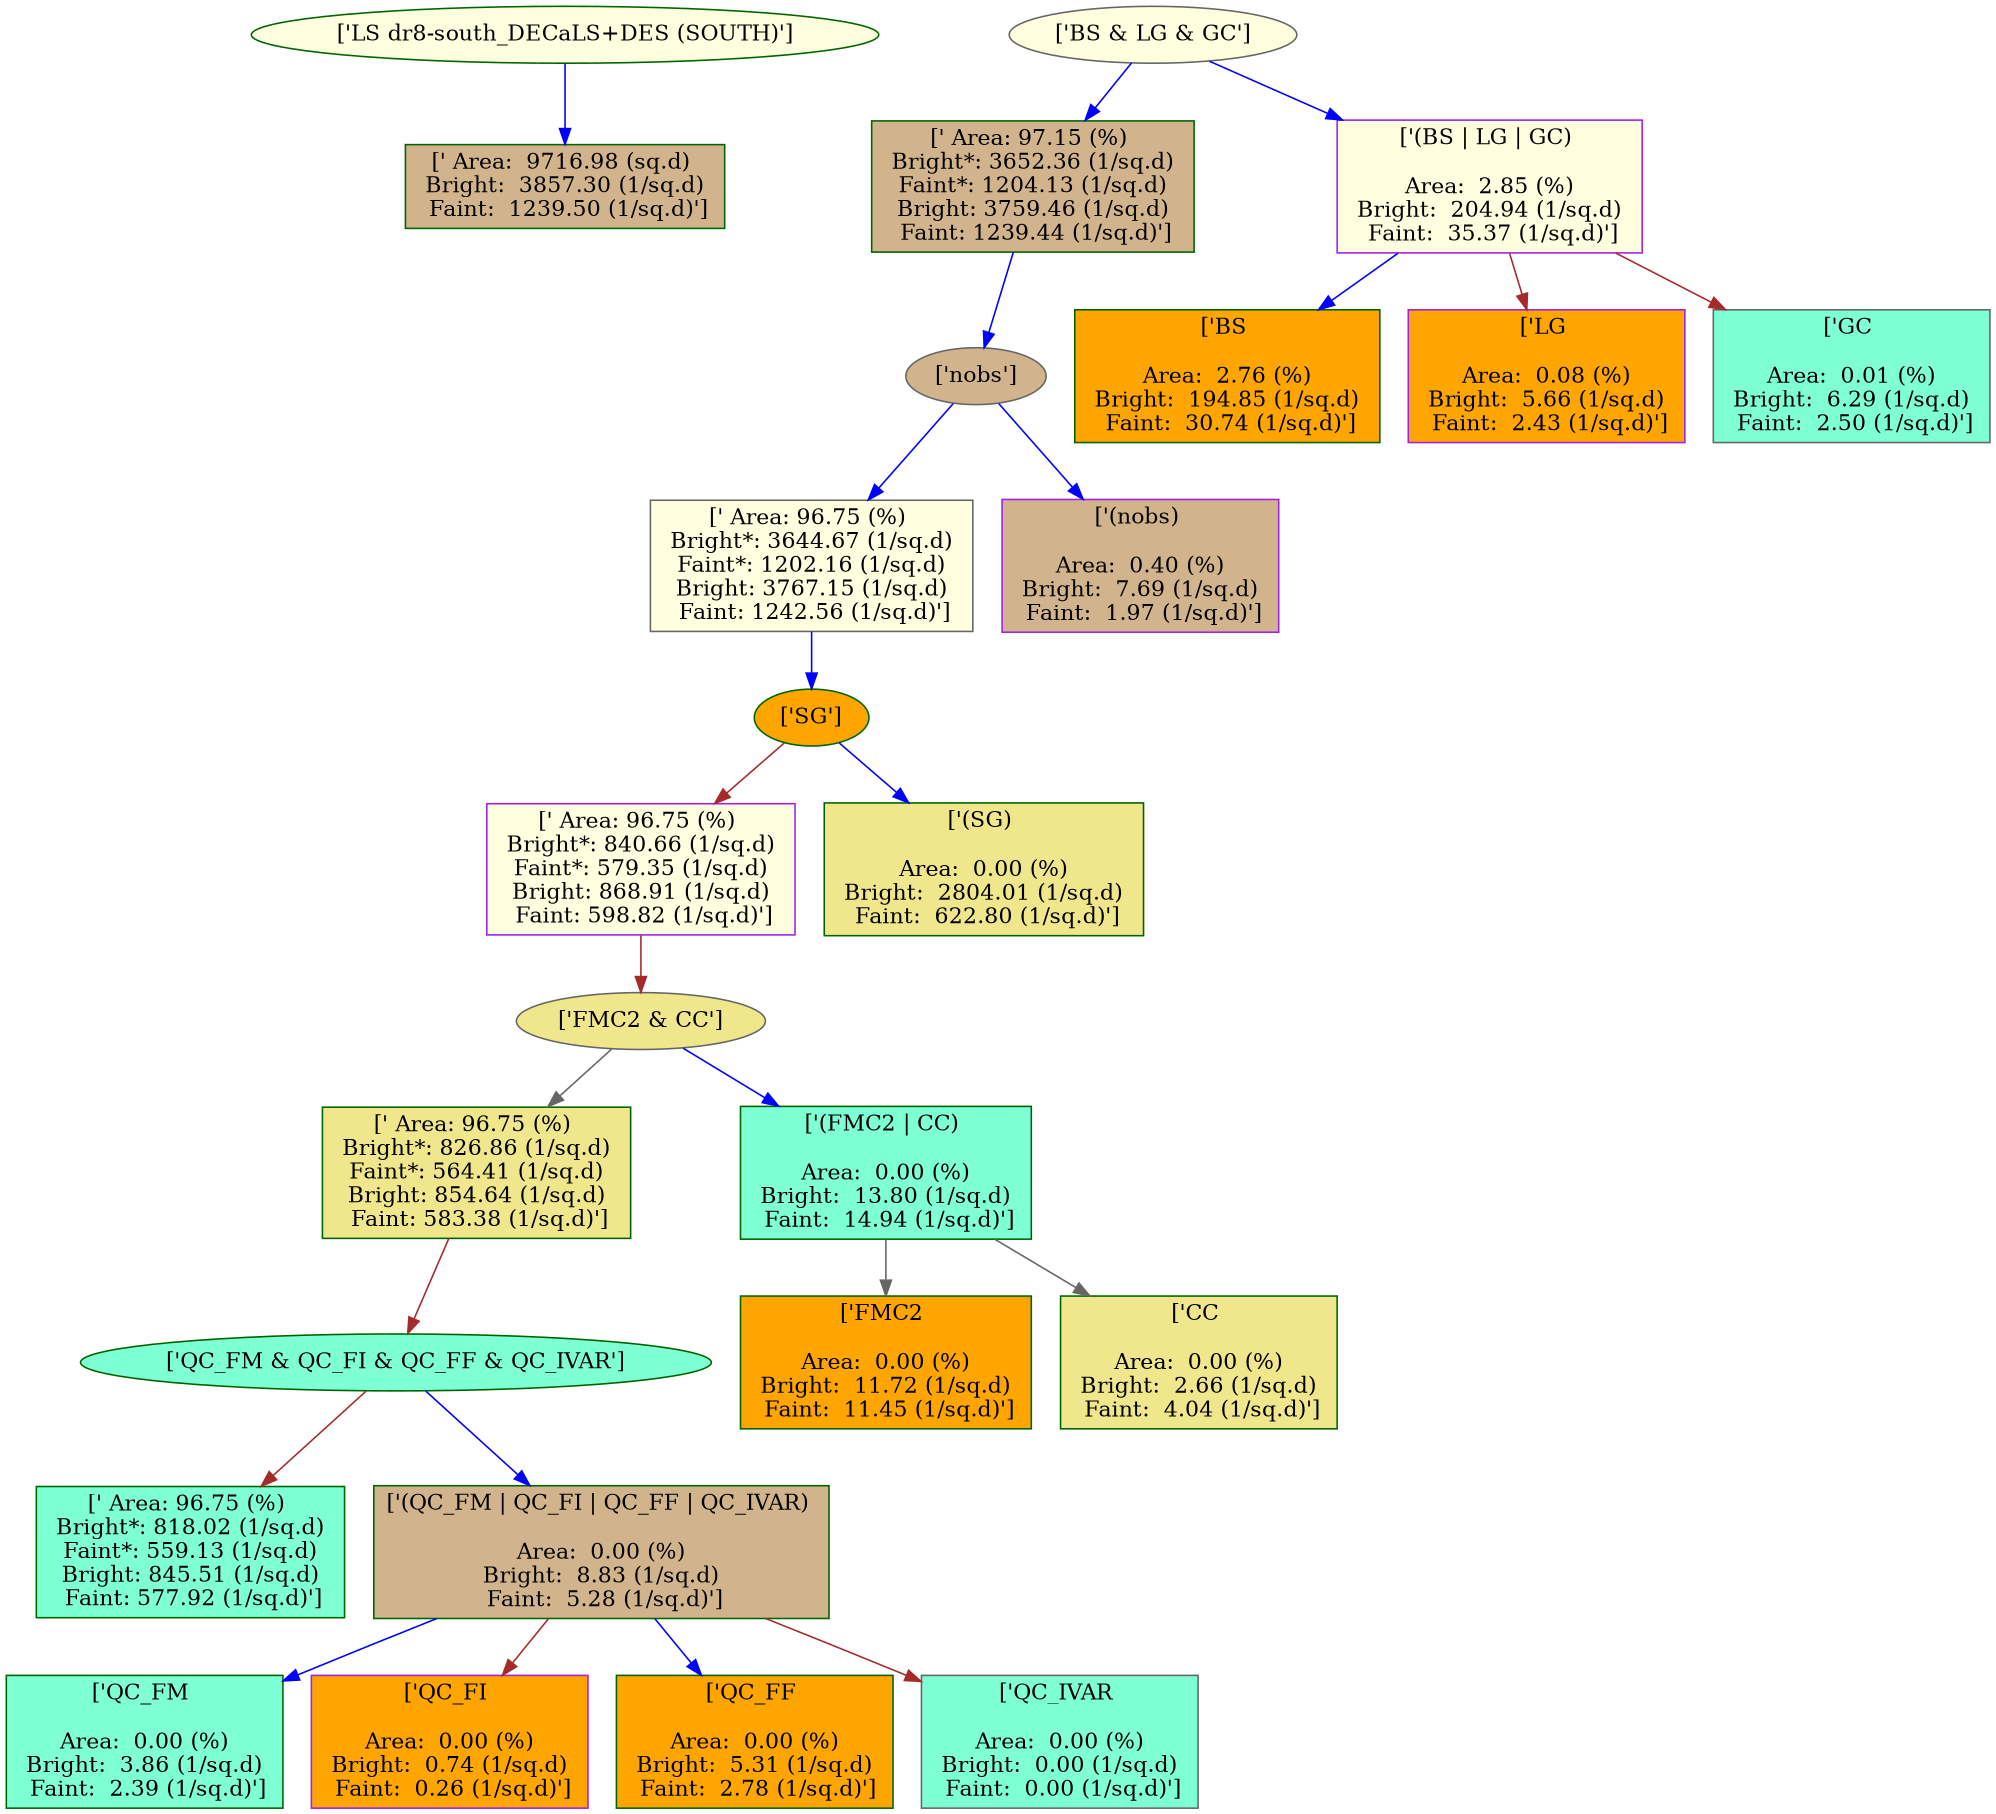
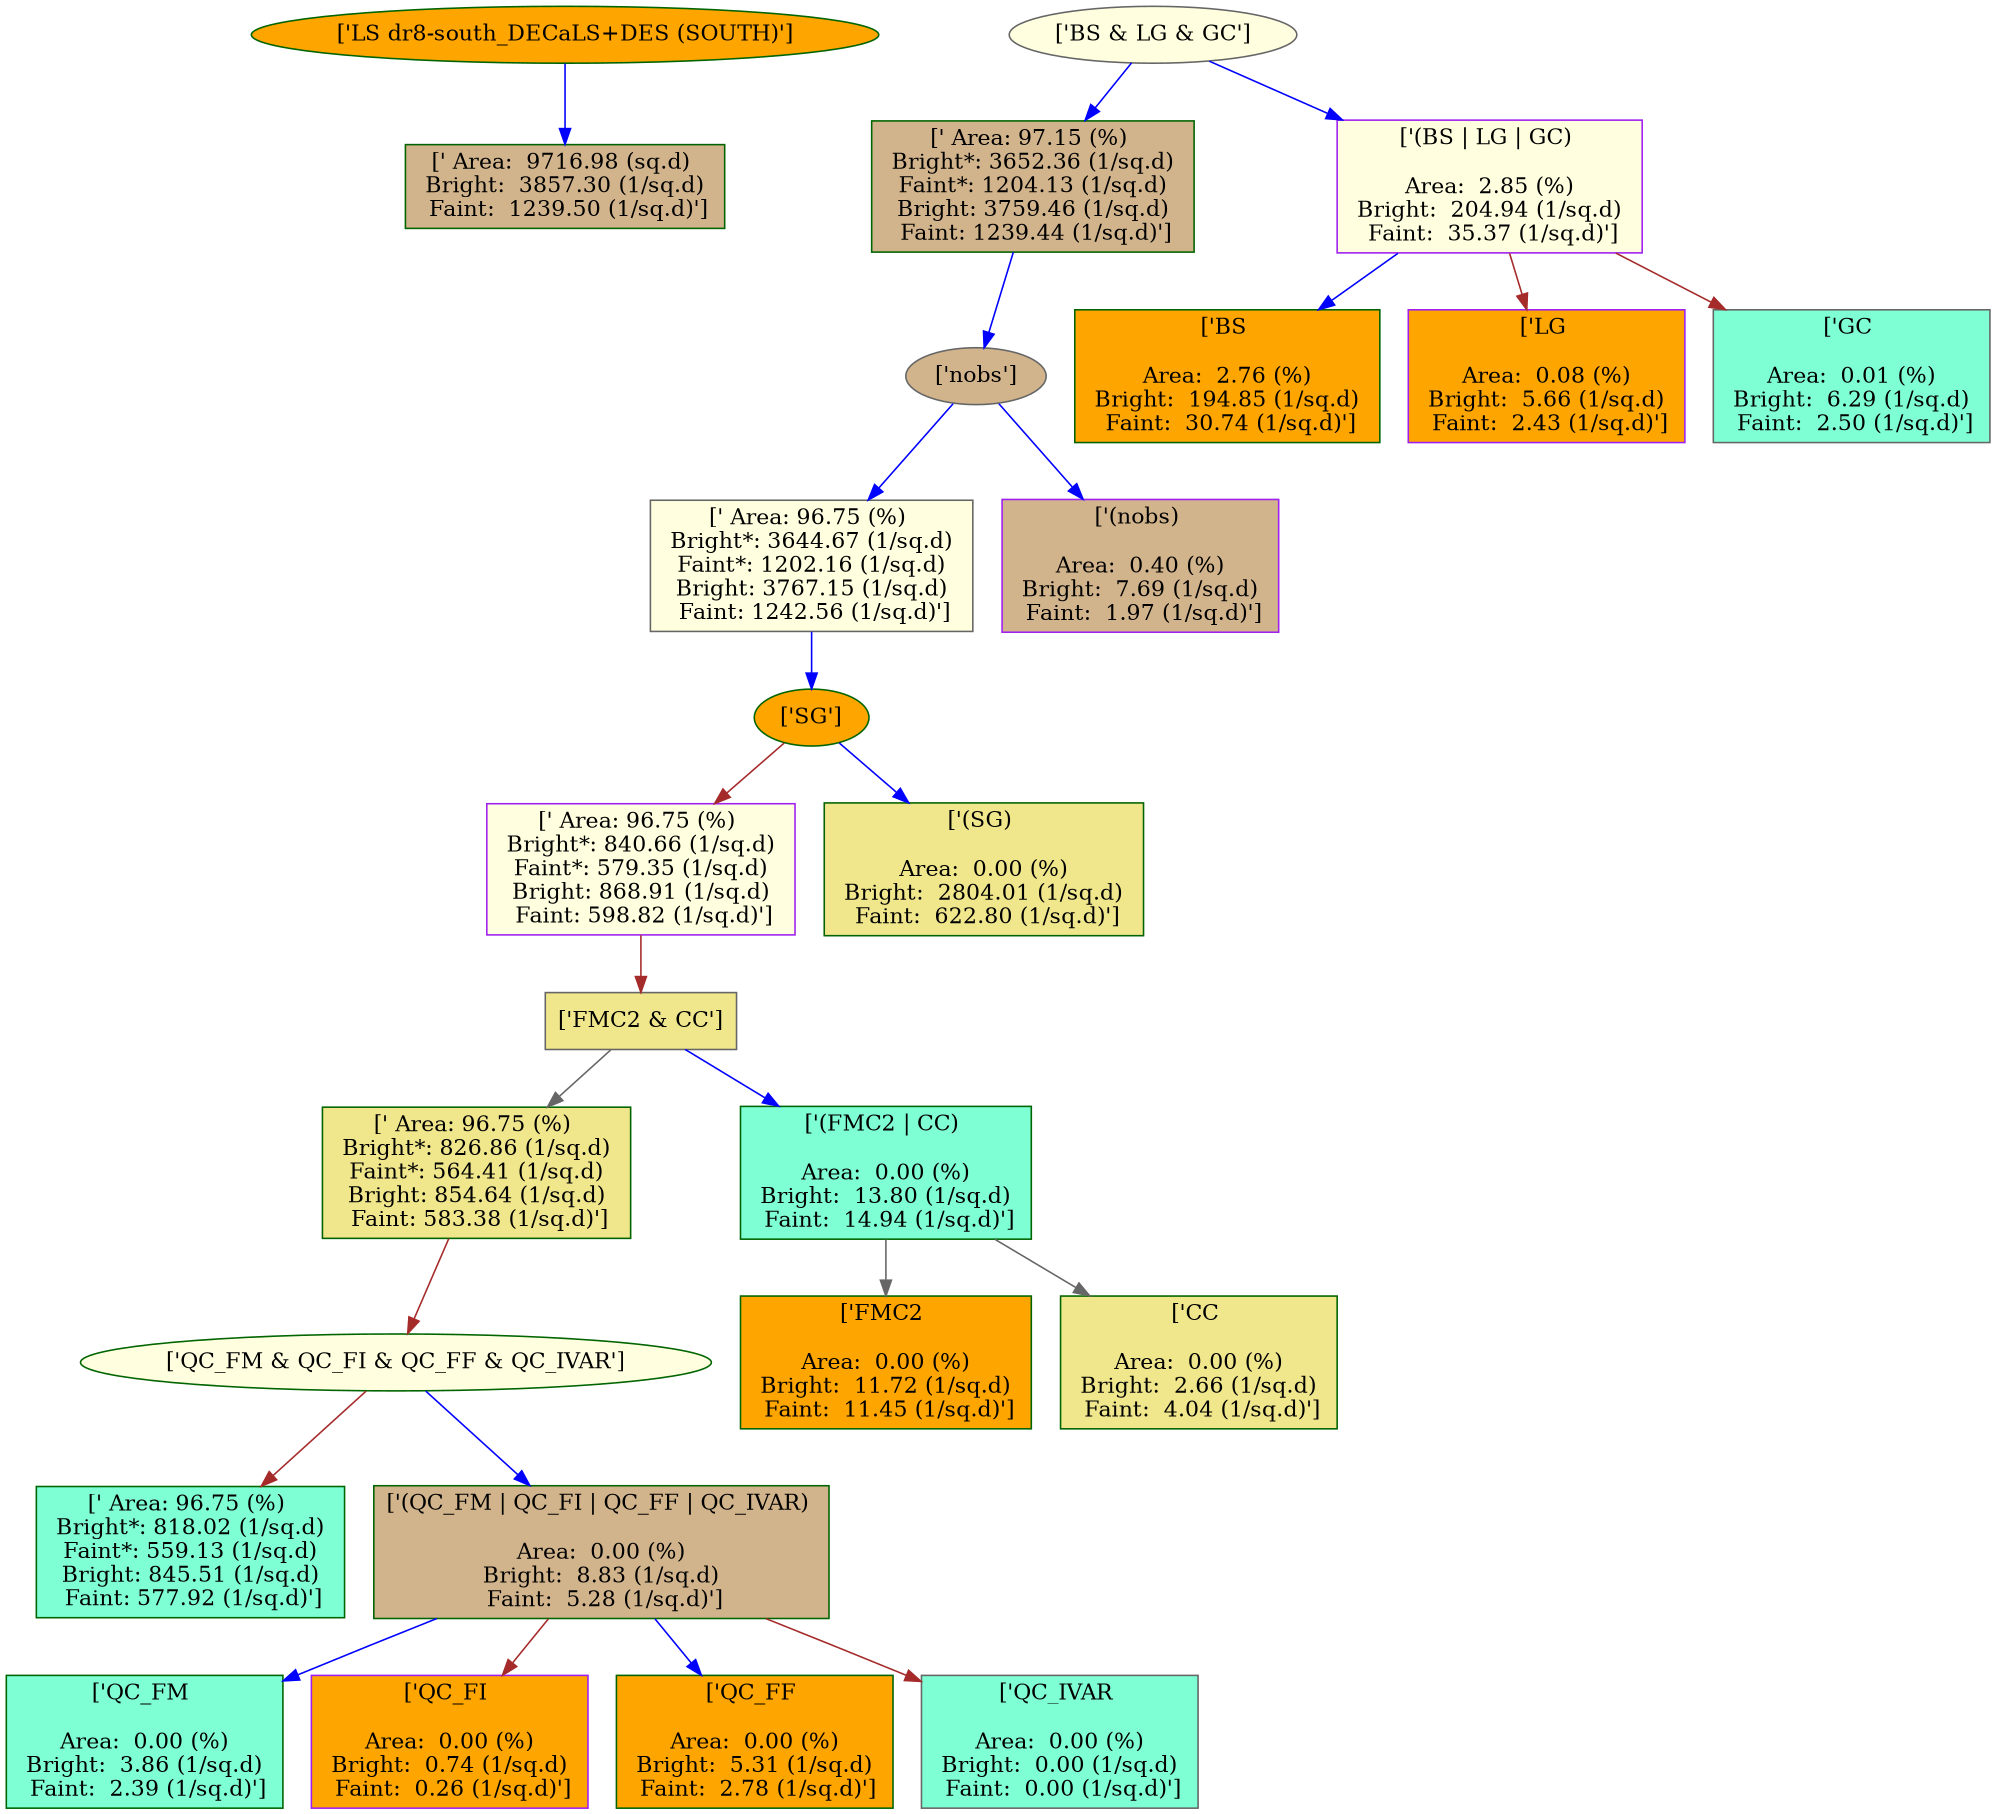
(565, 35) -> (565, 35)
(641, 1021) -> (641, 1021)
(396, 1362) -> (396, 1362)
